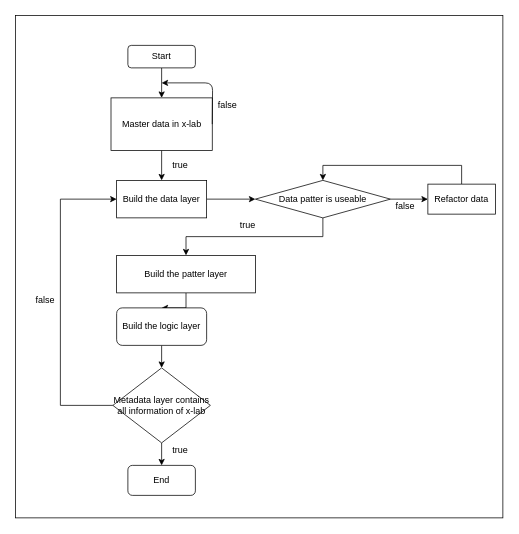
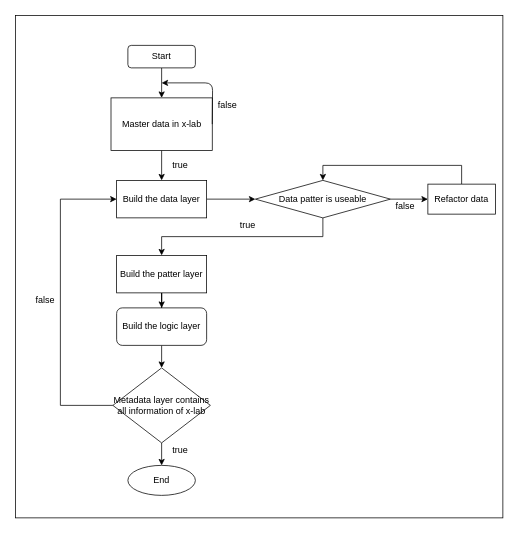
(186, 274) -> (162, 274)
(162, 480) -> (162, 480)
